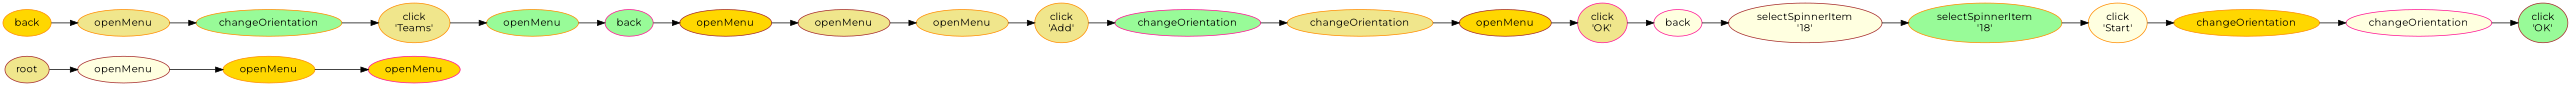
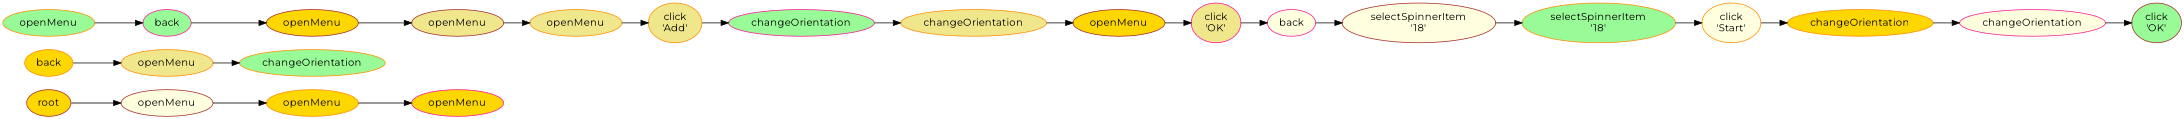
(414, 23) -> none
(27, 70) -> (49, 103)
